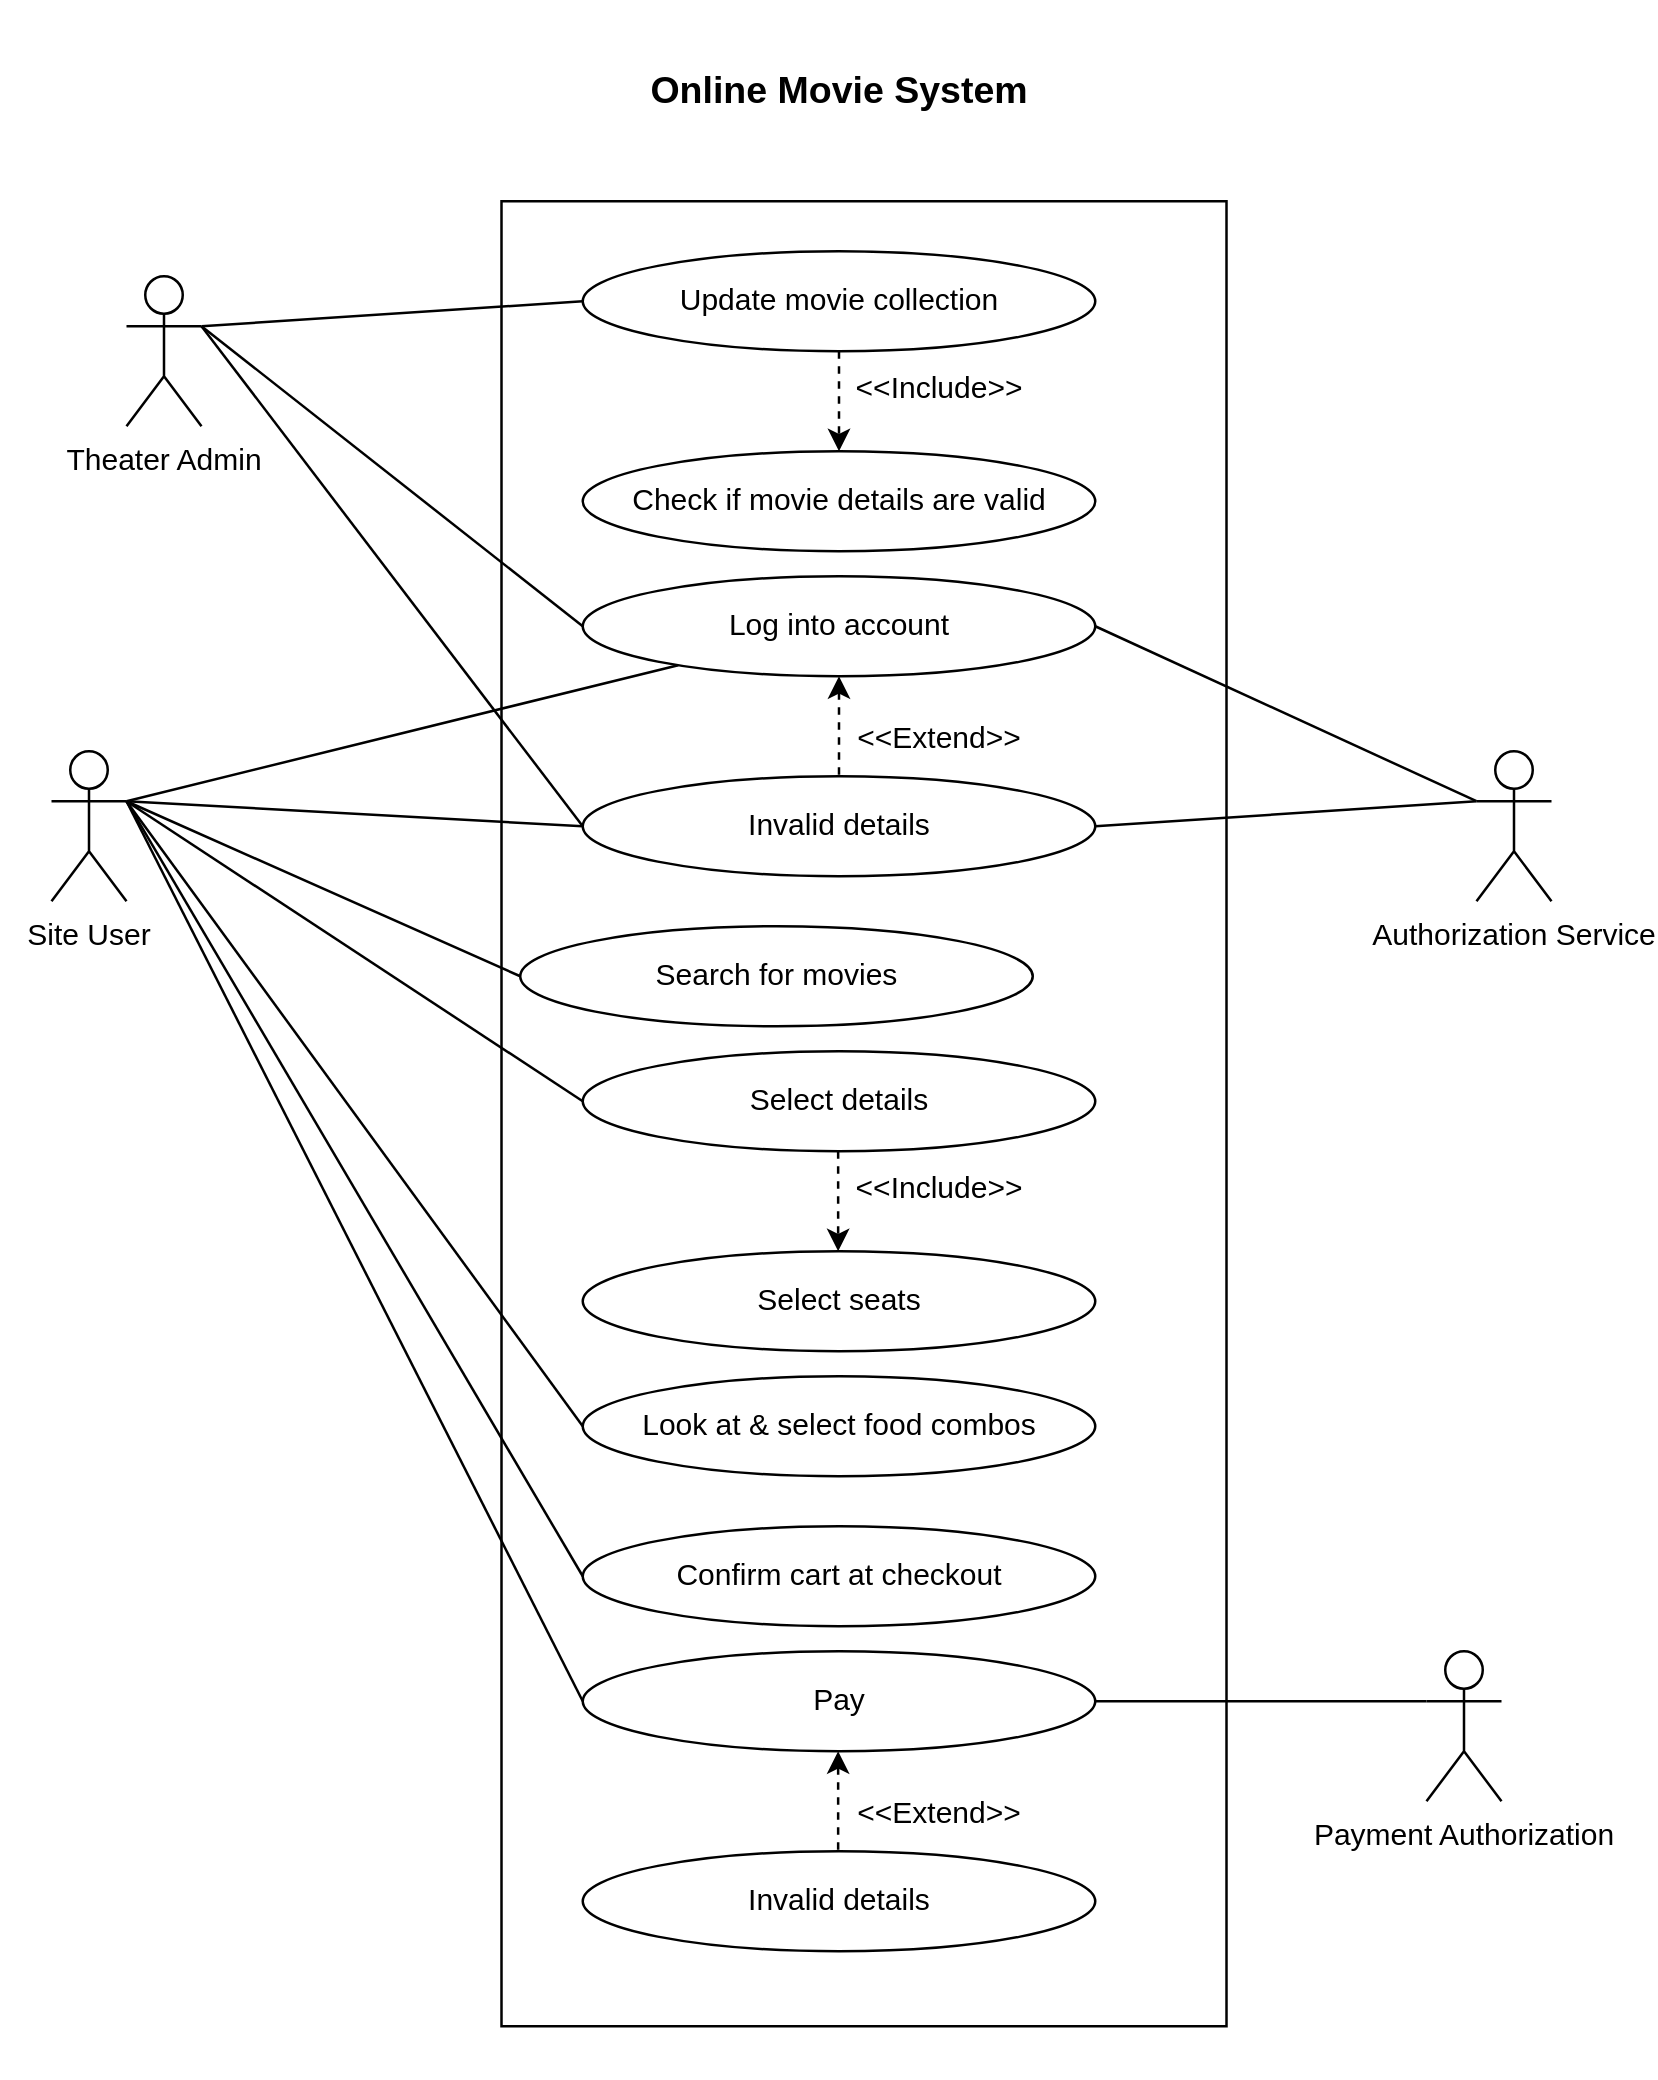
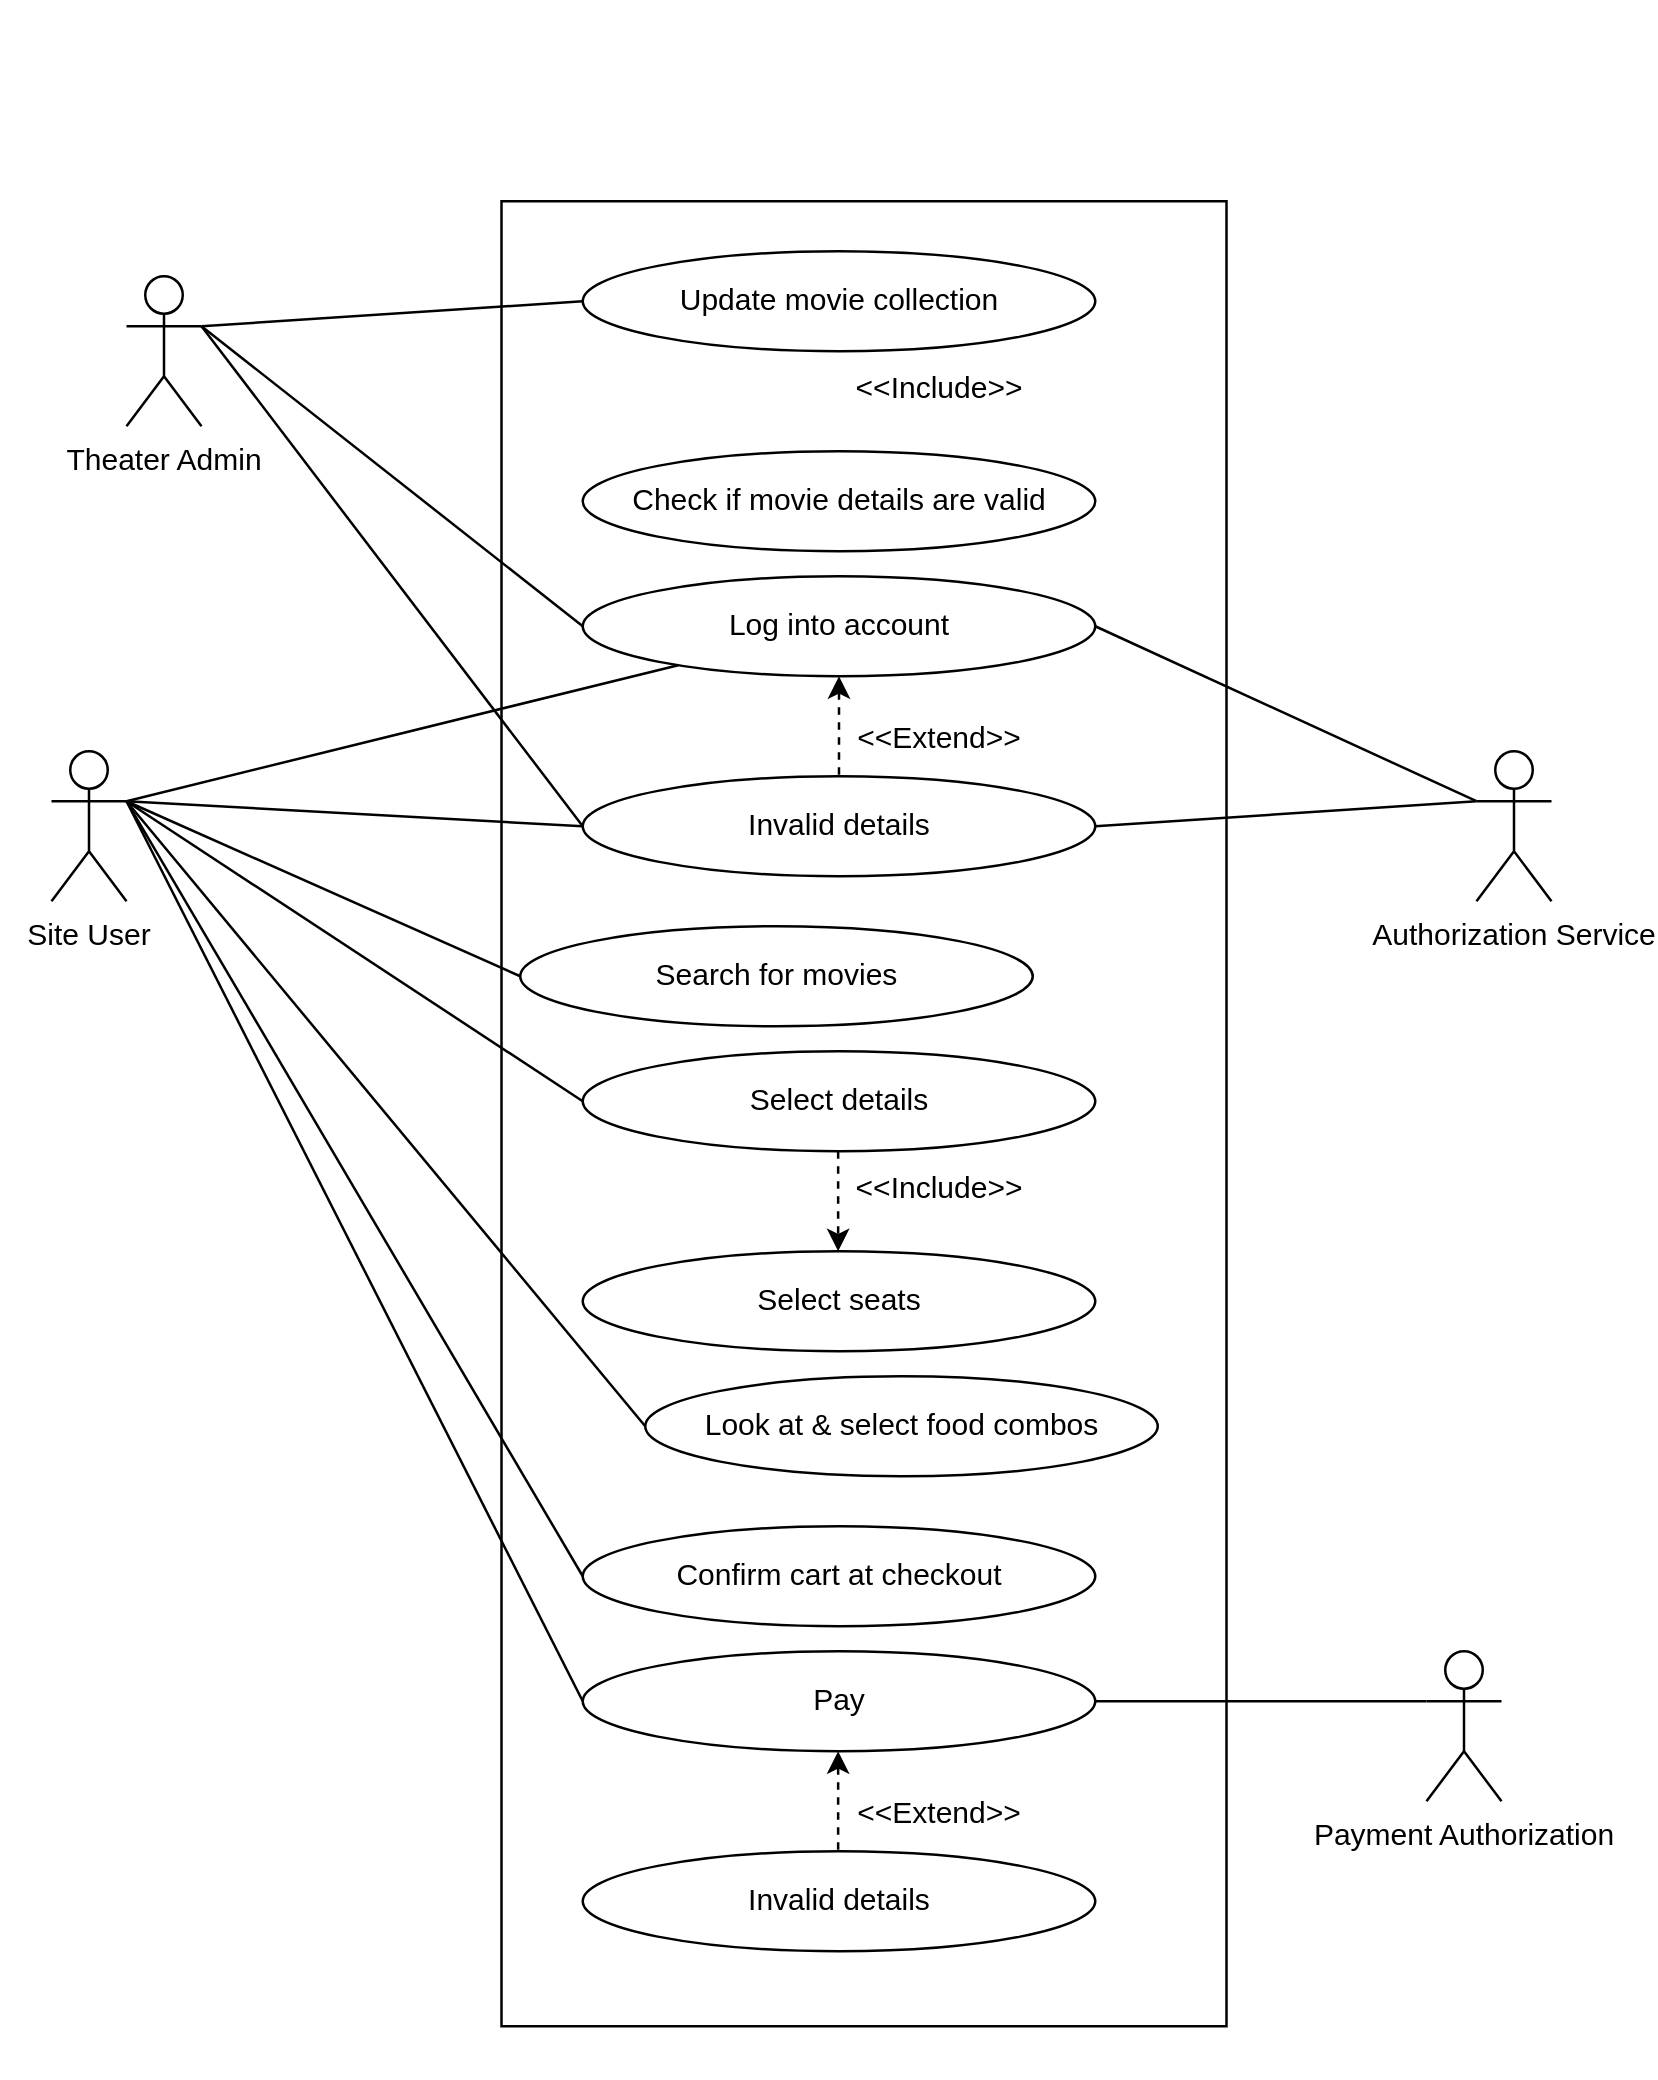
(839, 89) -> none
(839, 394) -> none
(839, 1426) -> (901, 1426)
